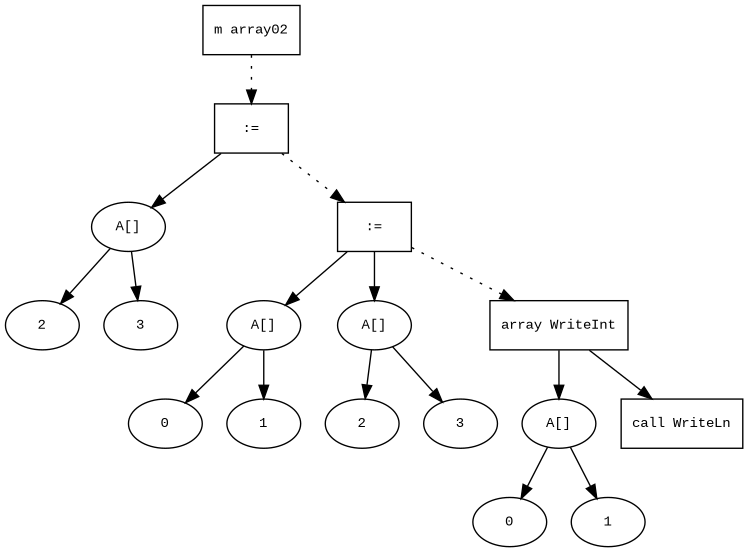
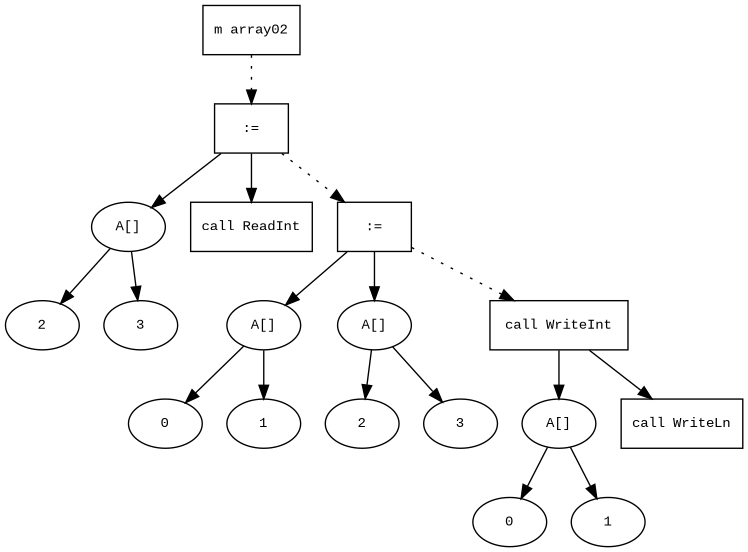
none -> (251, 227)
(559, 325) -> (559, 325)
